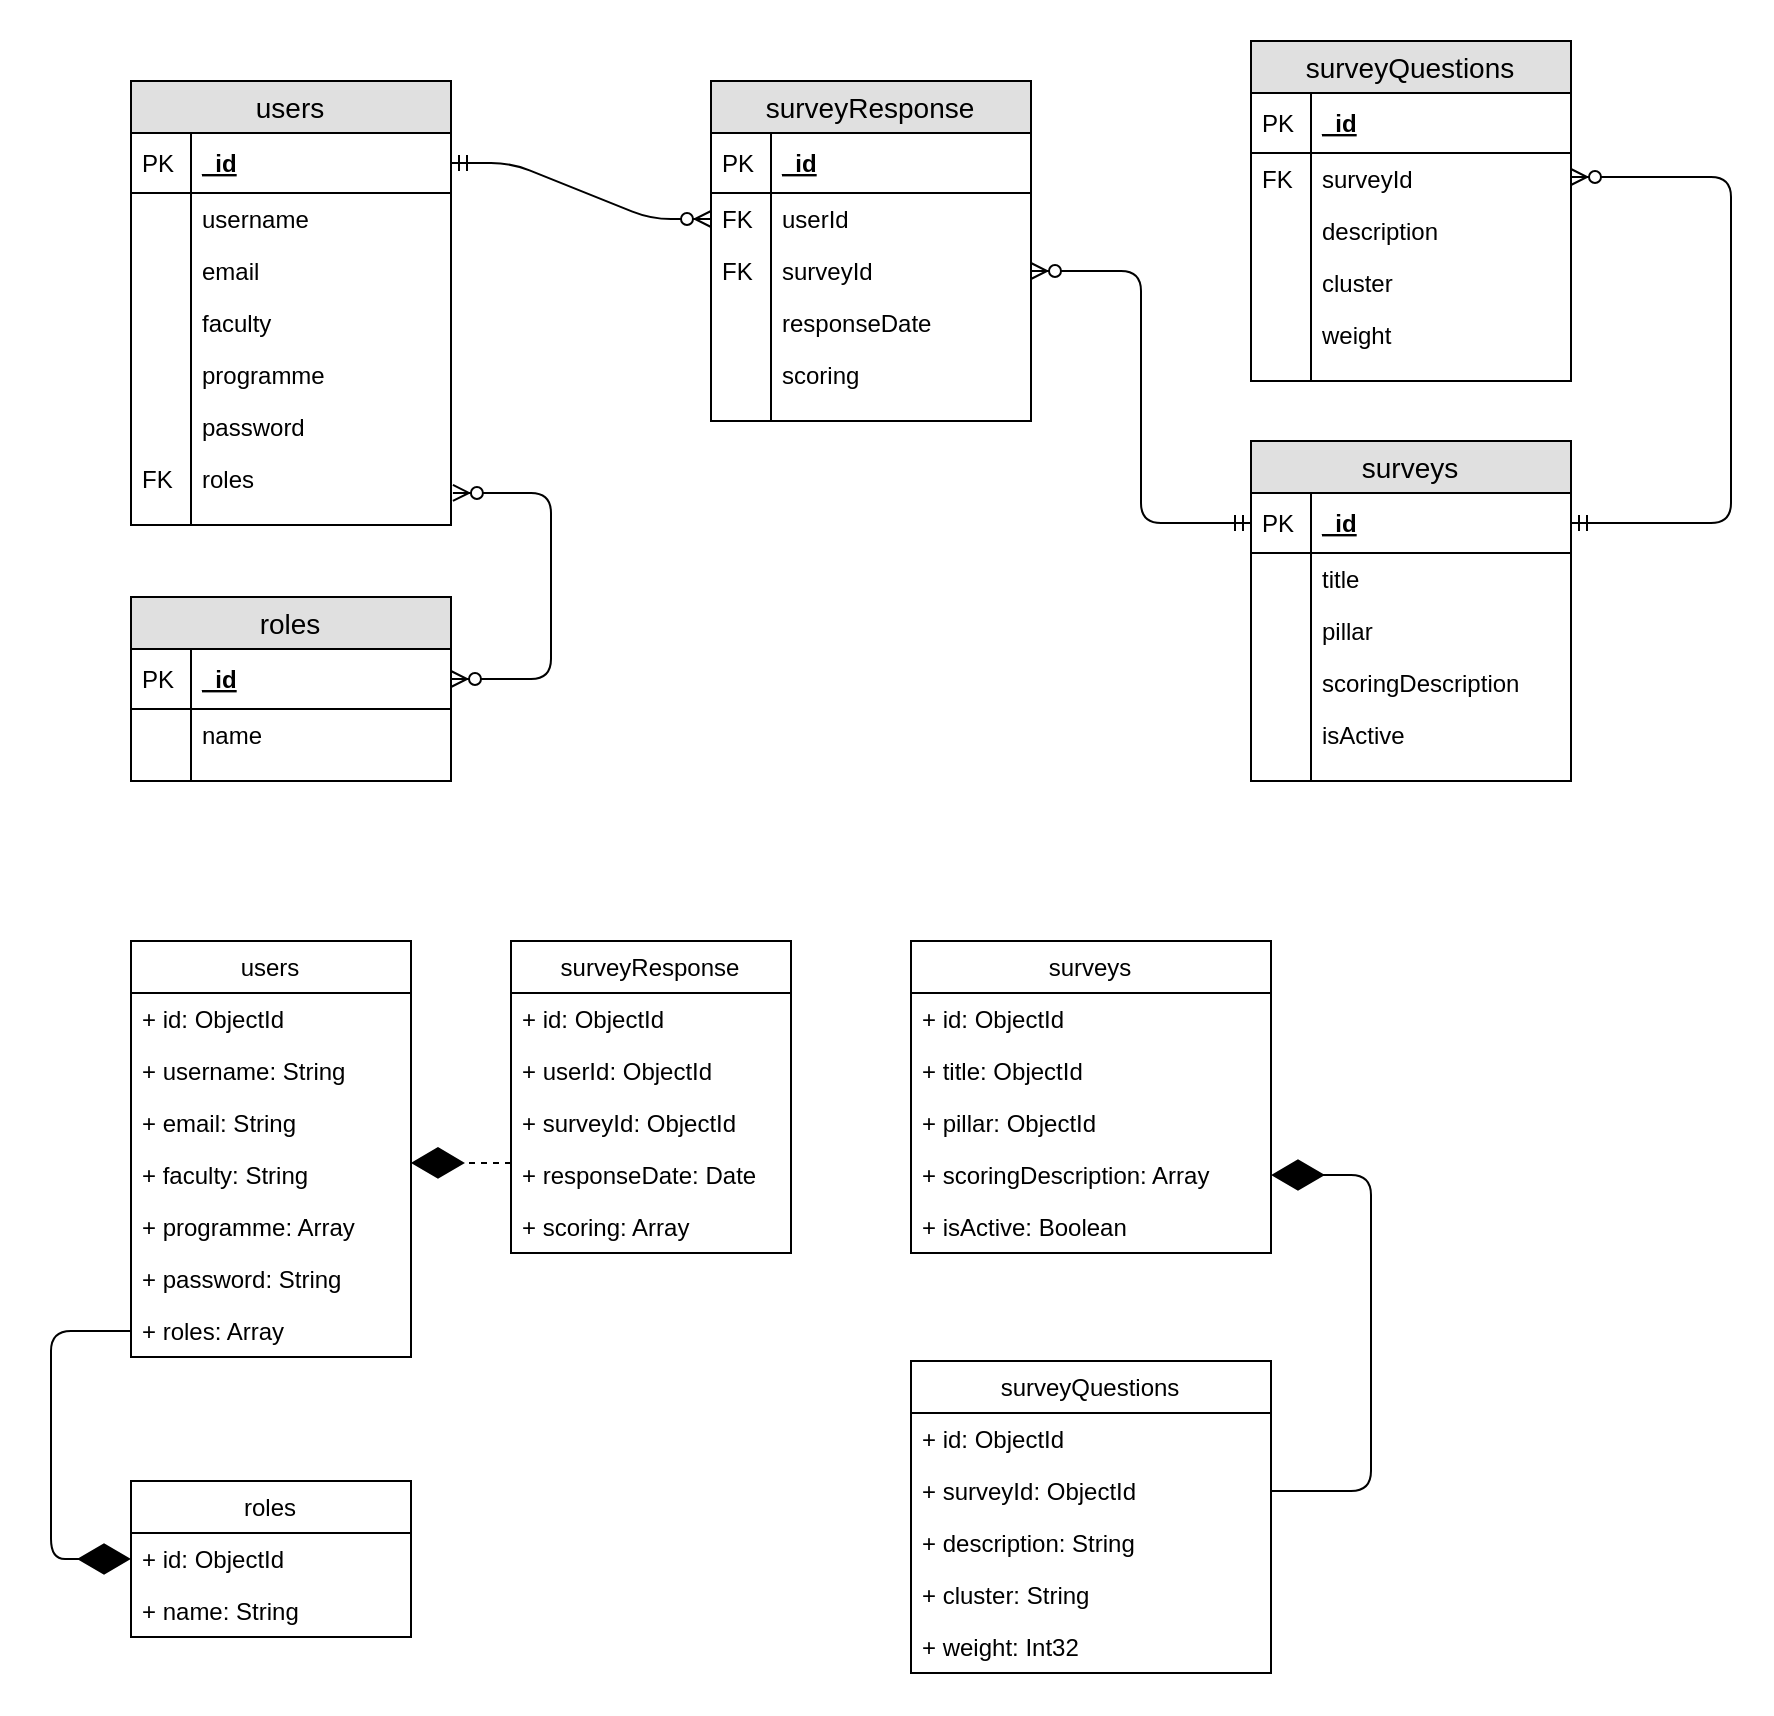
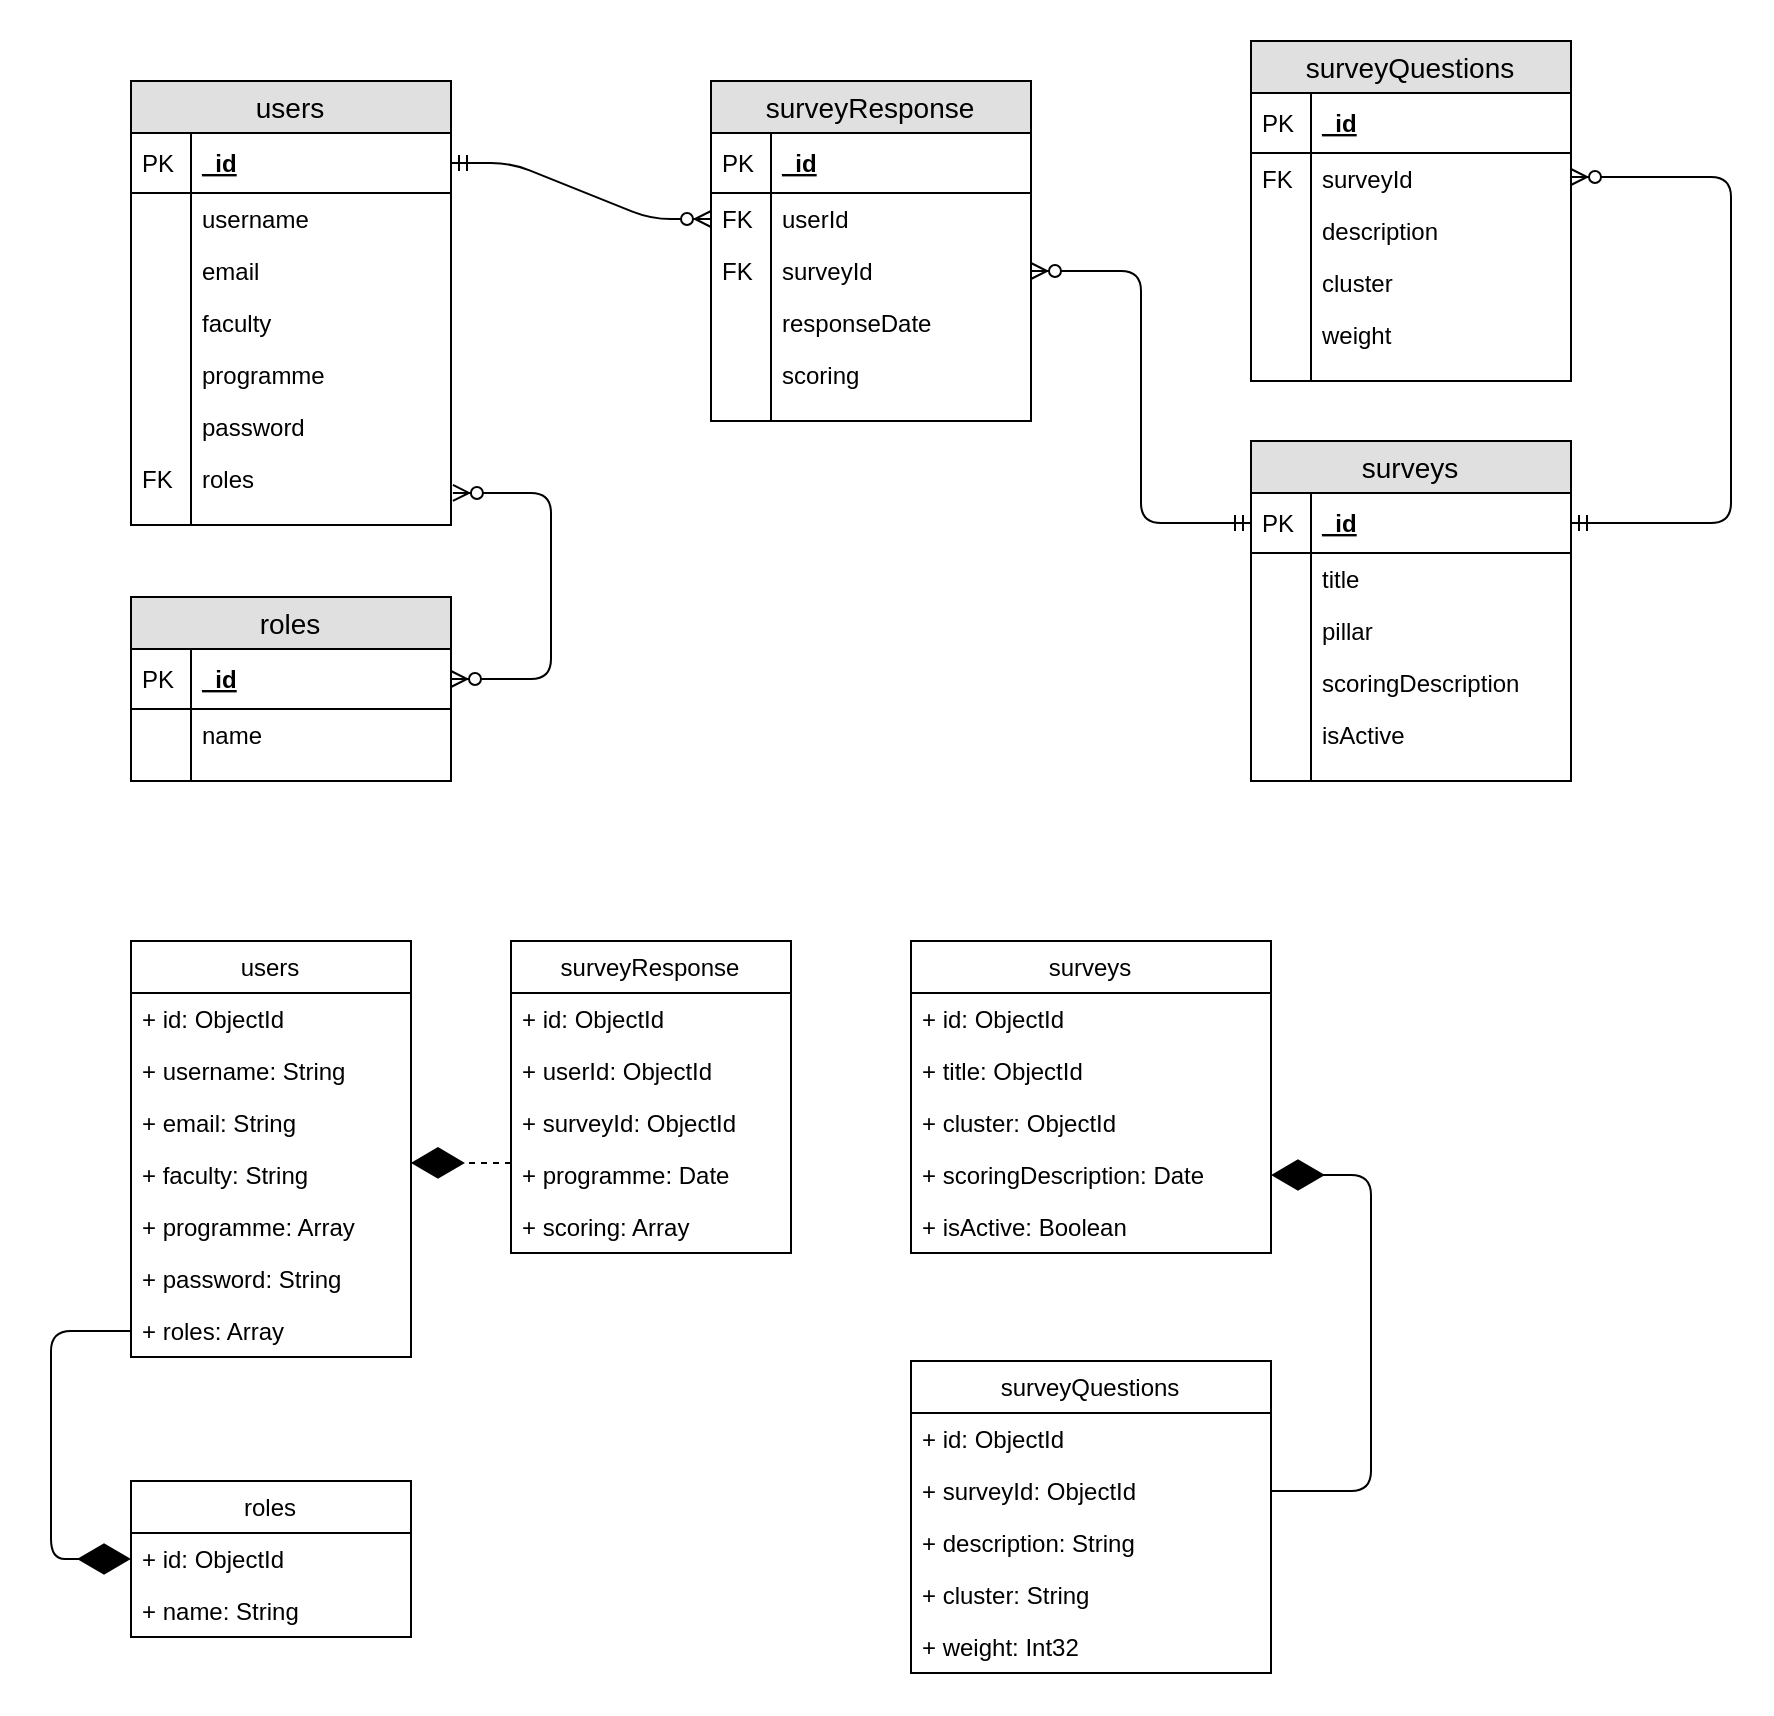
(1024, 1124) -> (1037, 1124)
(647, 1176) -> (627, 1176)
(1085, 1176) -> (1078, 1176)
